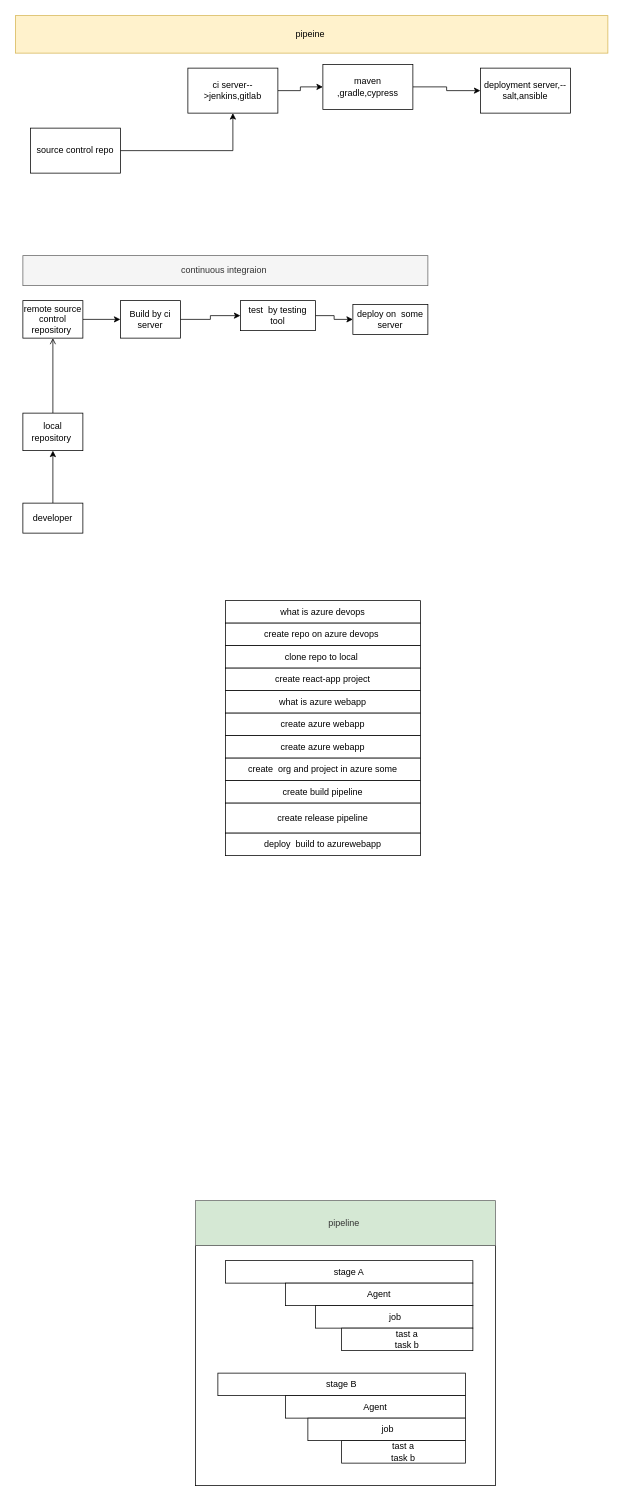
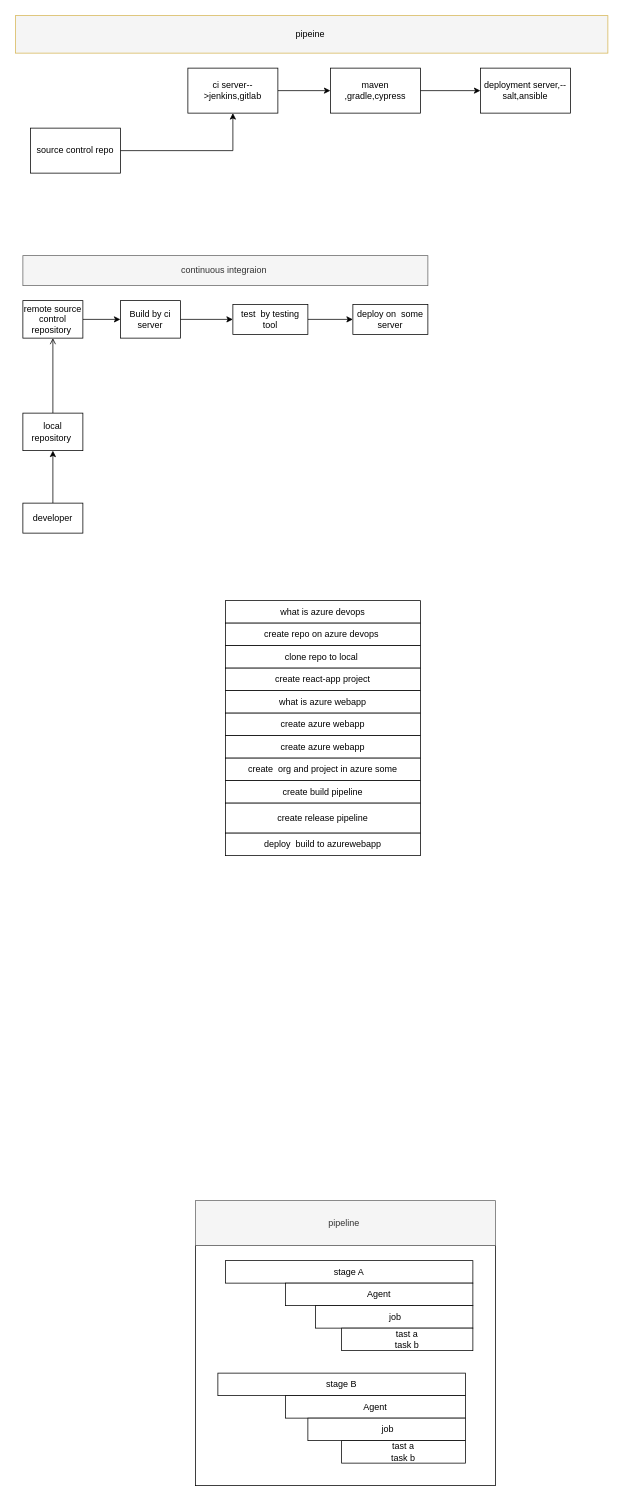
(312, 34) -> (312, 34)
(368, 87) -> (375, 90)
(278, 315) -> (270, 319)
(345, 1223) -> (345, 1223)
